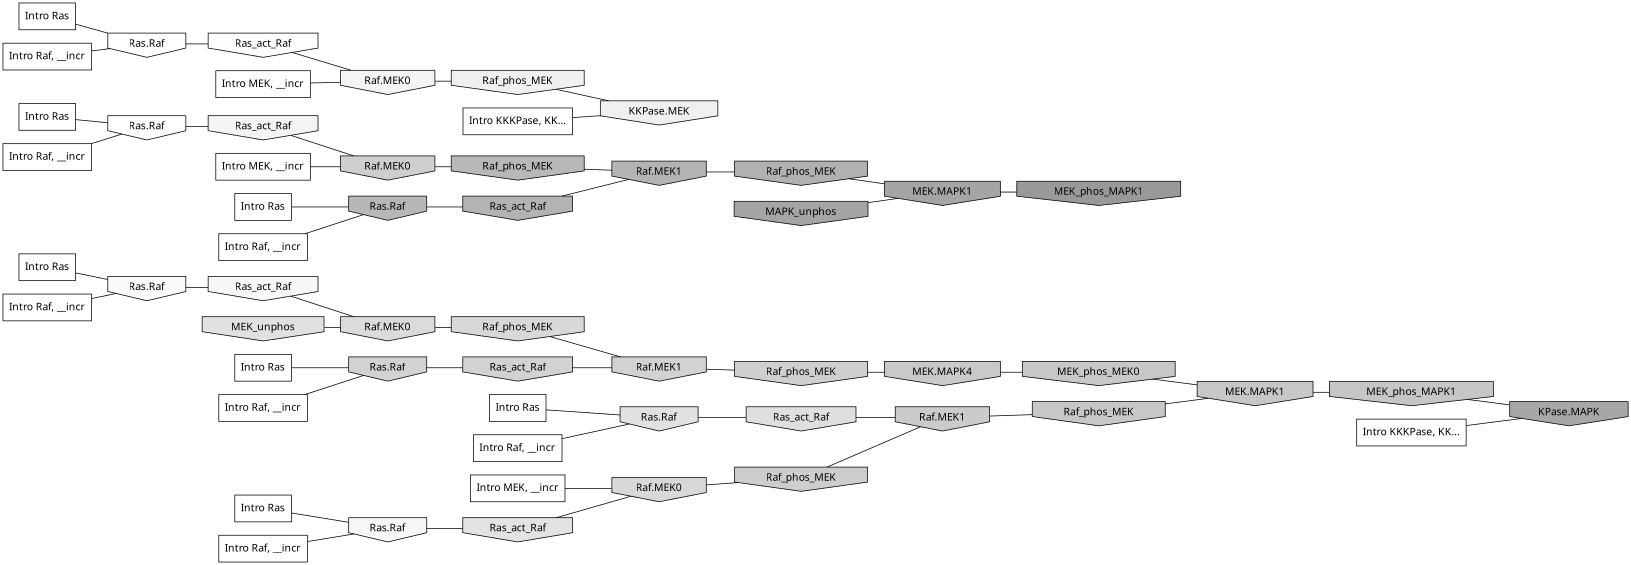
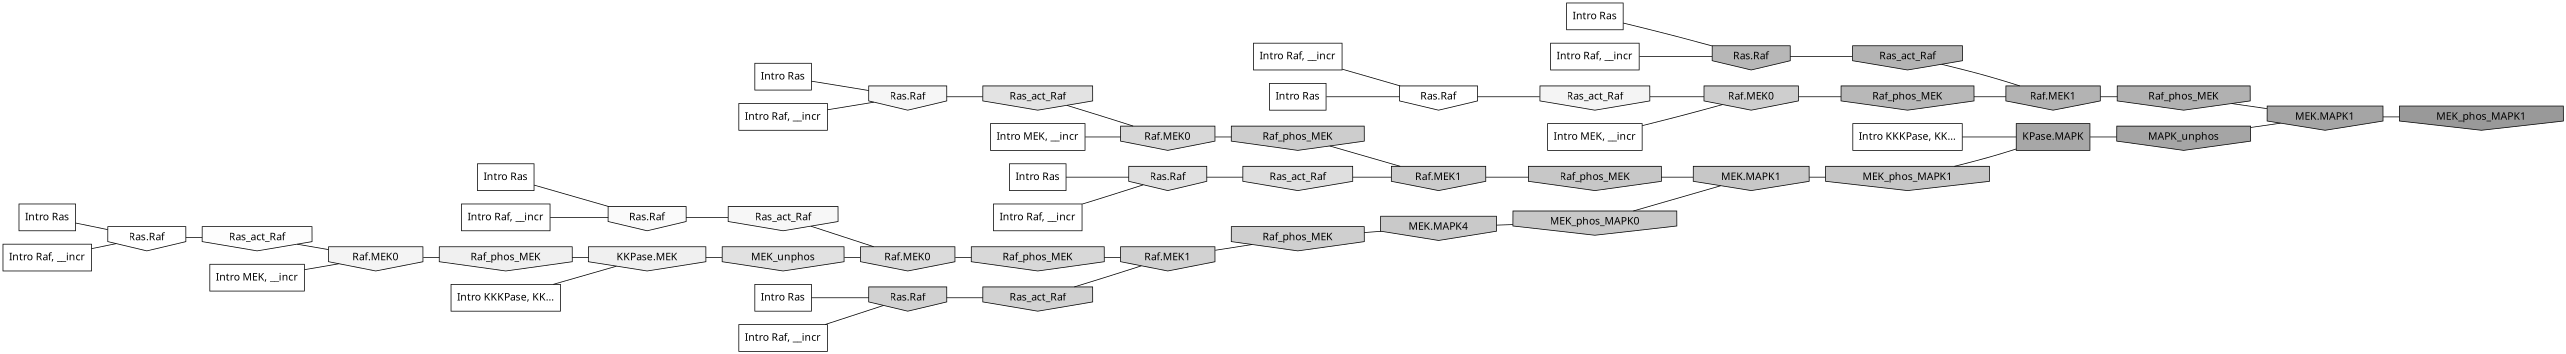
none -> (2103, 137)
none -> (714, 258)
(1099, 372) -> (1595, 222)
(1569, 412) -> (2053, 137)
